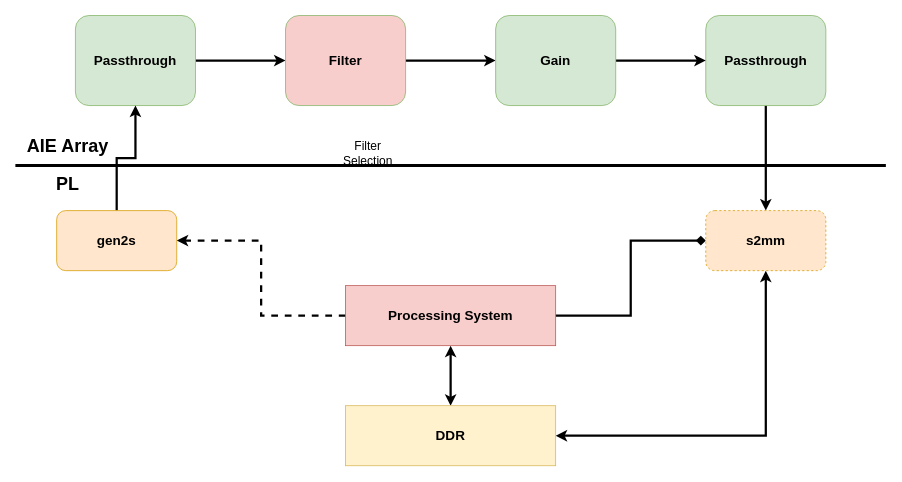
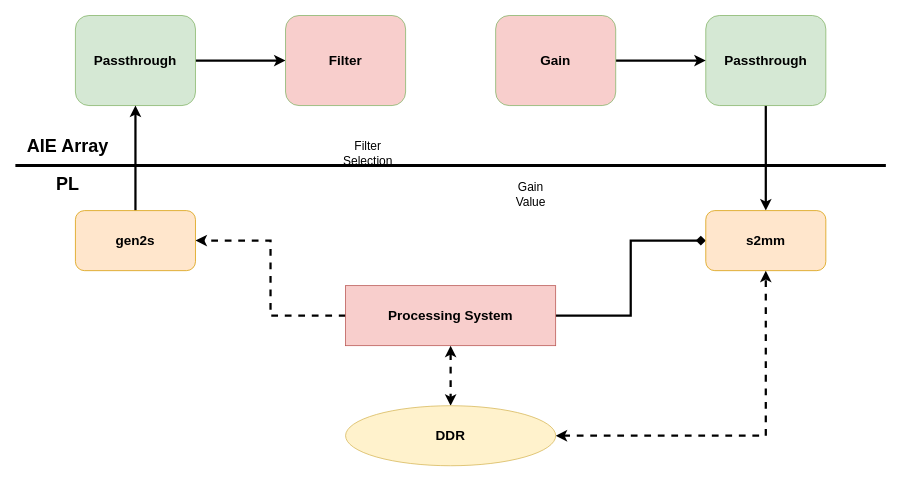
(447, 60) -> none
(555, 60) -> (555, 60)
none -> (531, 195)
(117, 240) -> (135, 240)
(765, 240) -> (765, 240)
(450, 376) -> (450, 376)
(450, 435) -> (450, 435)
(740, 435) -> (740, 435)
